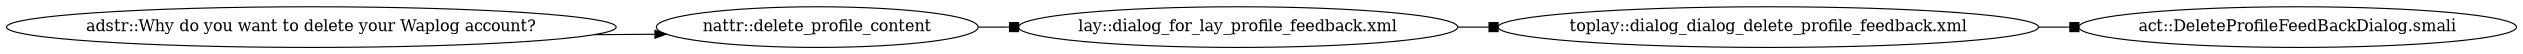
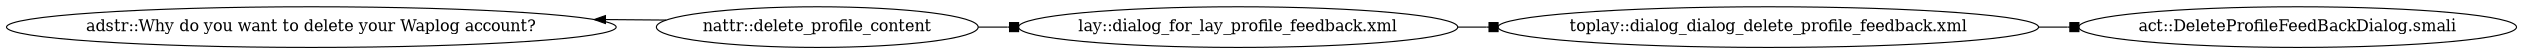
(624, 35) -> (636, 20)
